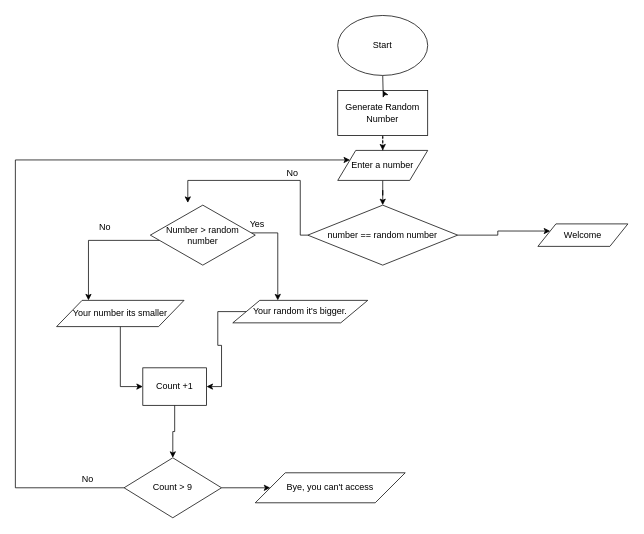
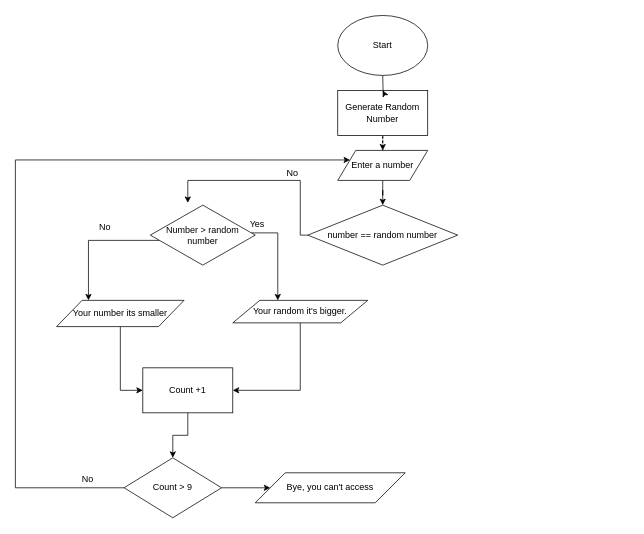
(498, 234) -> none
(583, 235) -> none
(175, 387) -> (188, 390)
